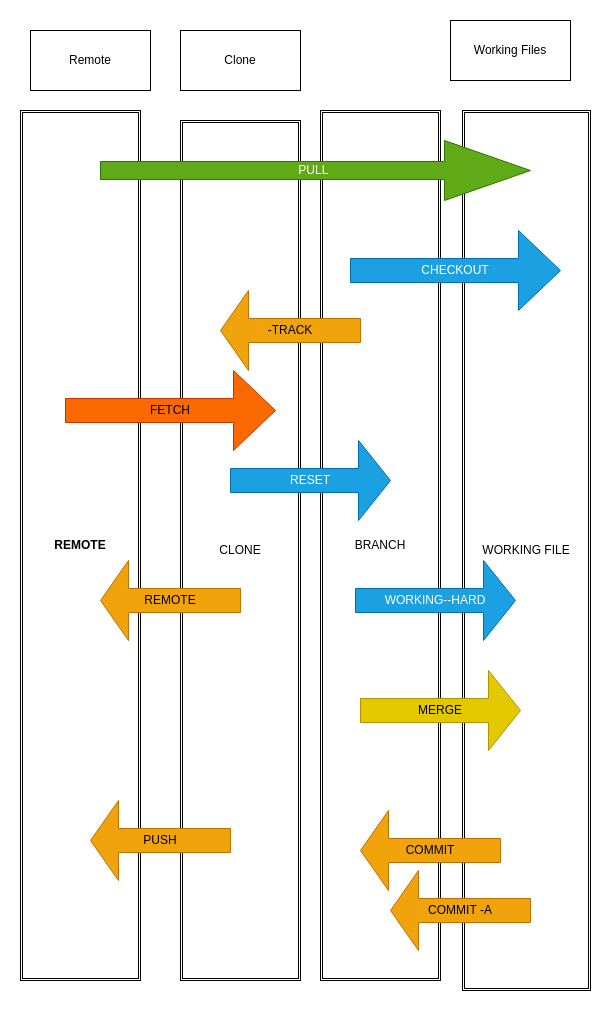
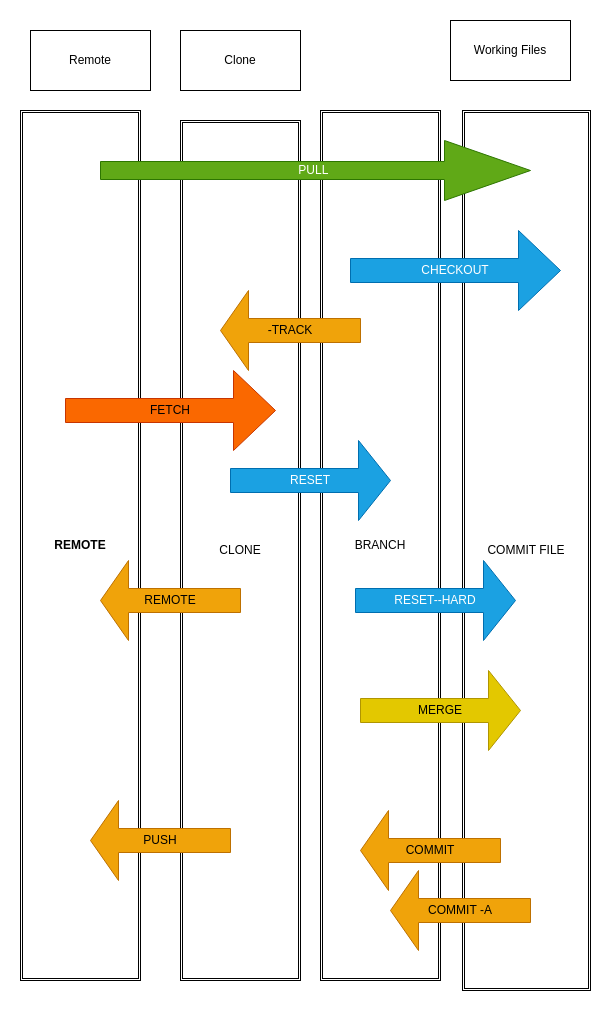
(527, 551) -> (527, 551)
(436, 601) -> (436, 601)
